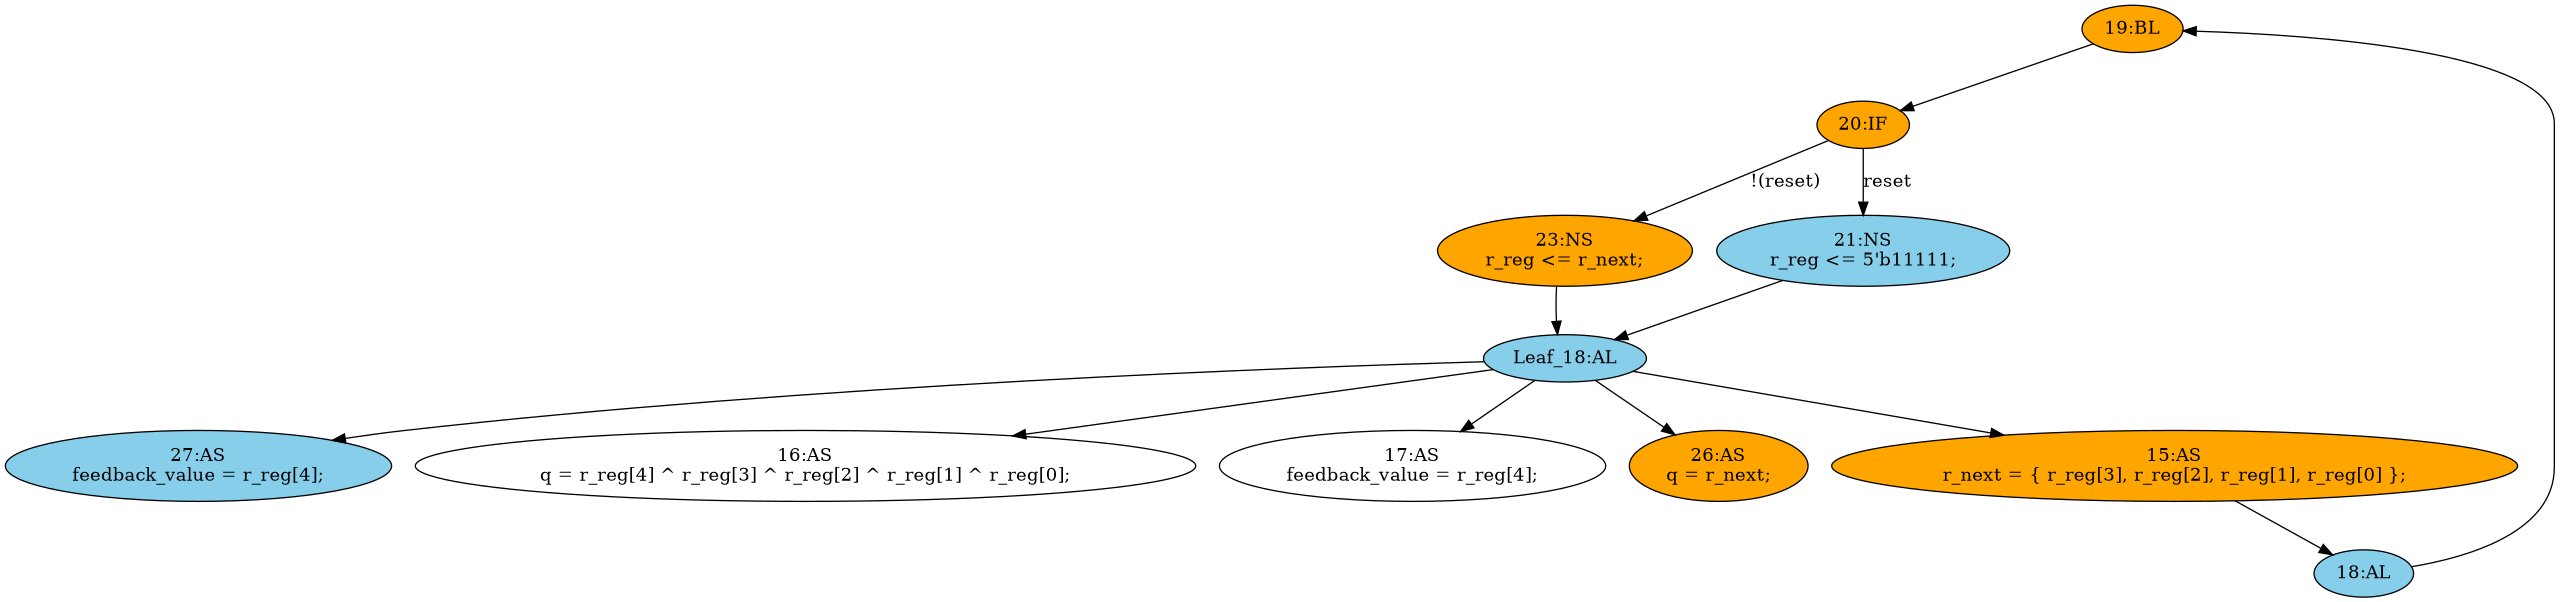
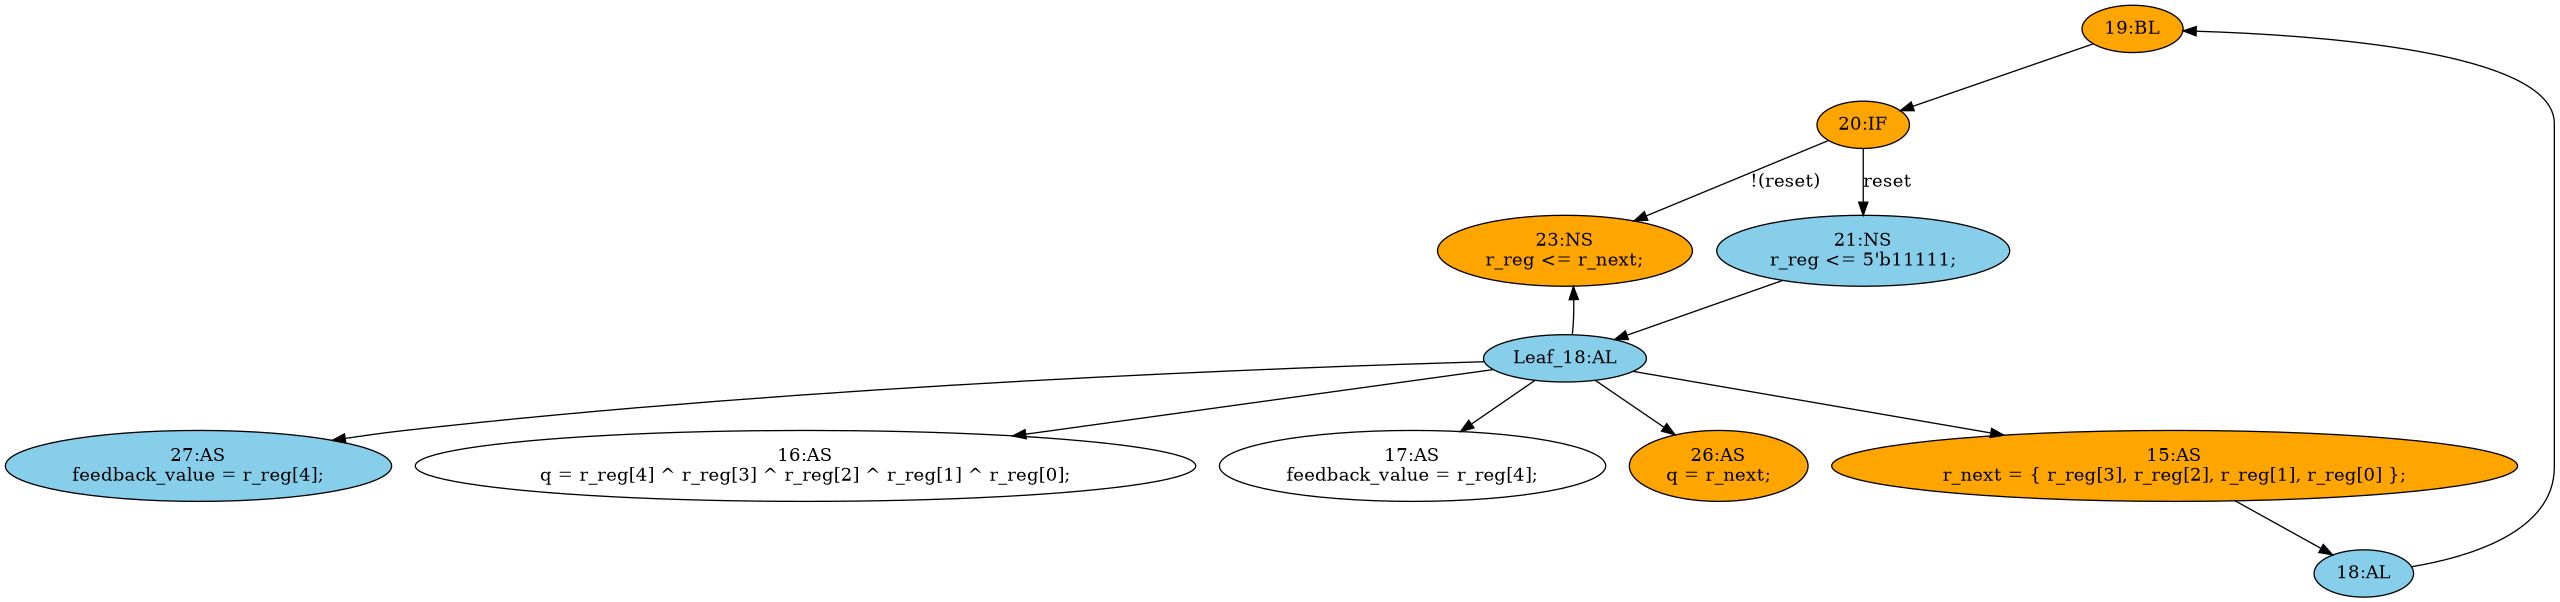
(1556, 304) -> (1574, 317)
